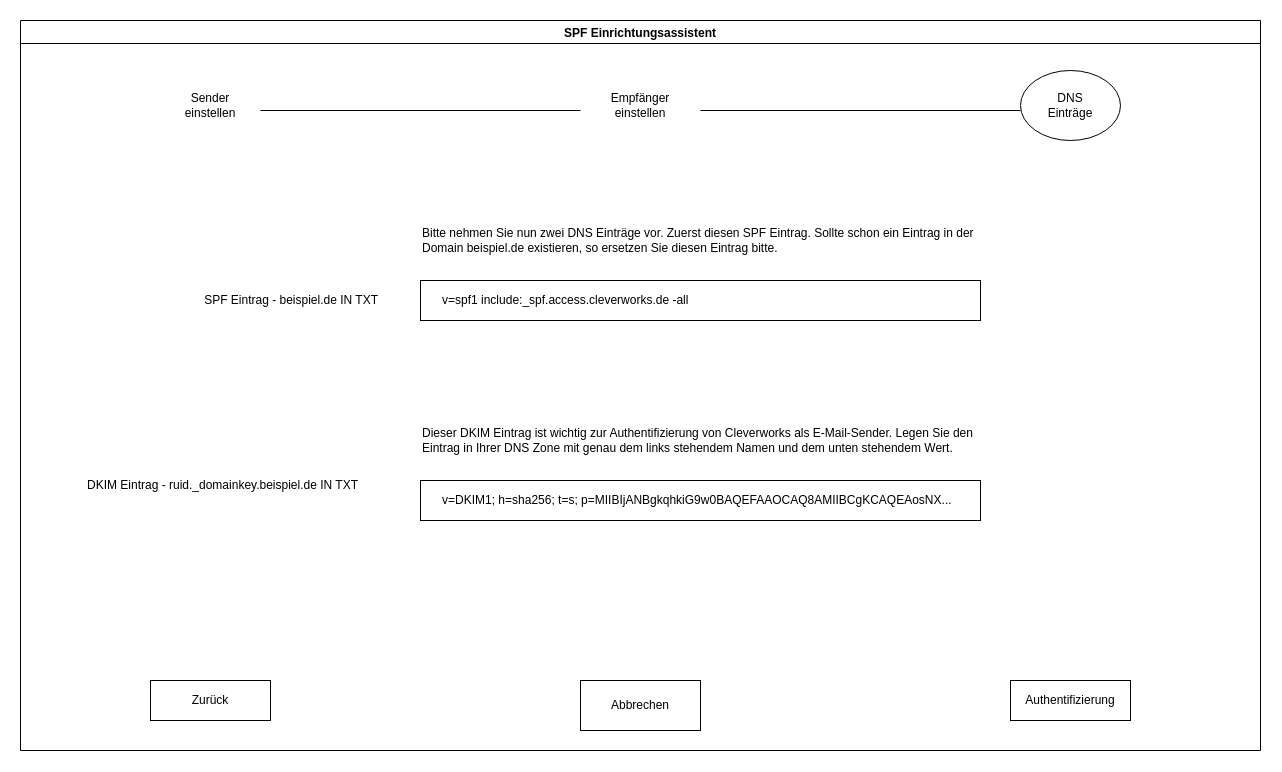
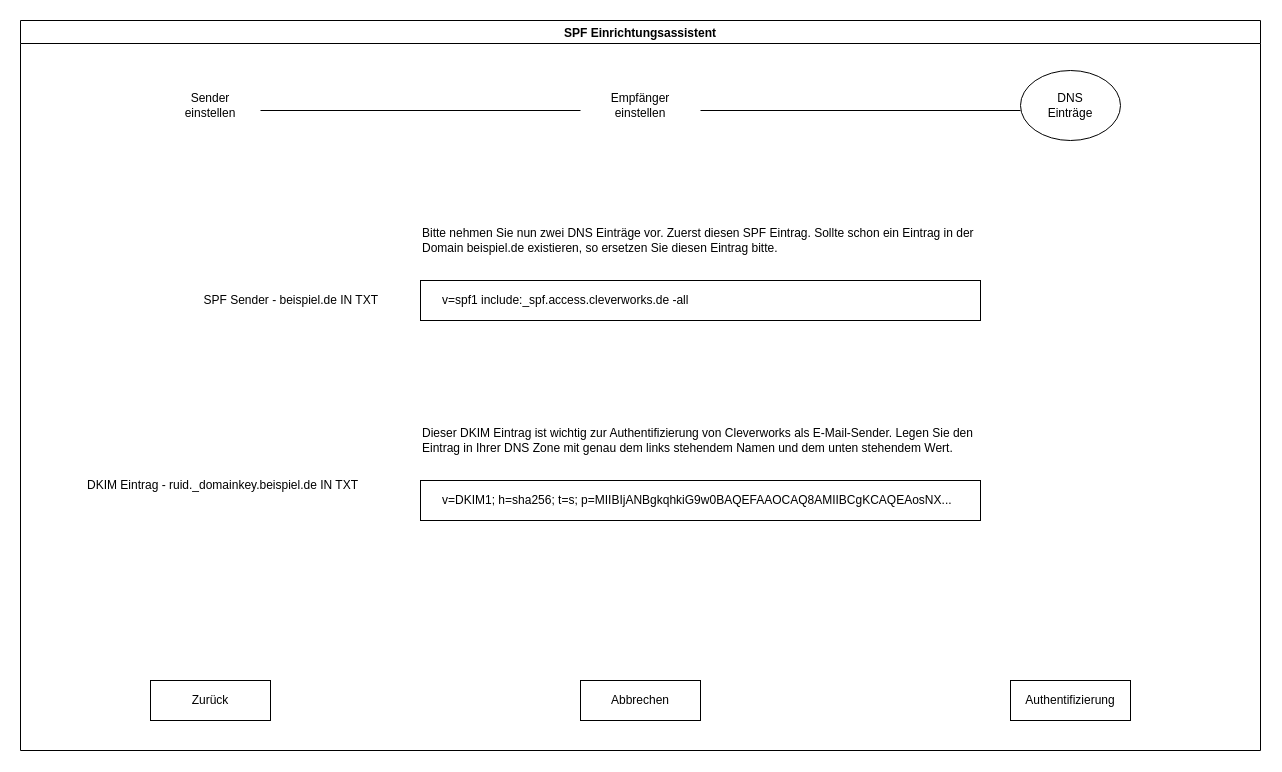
(287, 301) -> (288, 301)
(641, 706) -> (641, 701)
